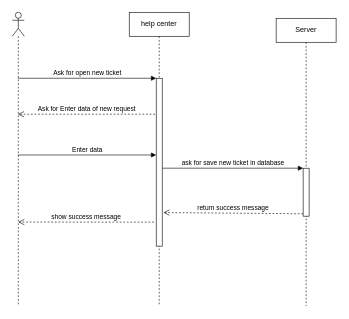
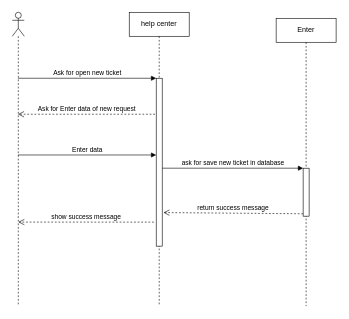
(306, 30) -> (306, 30)
